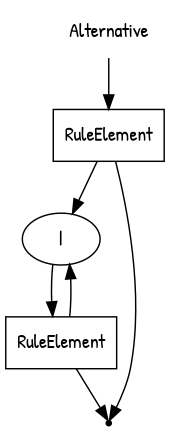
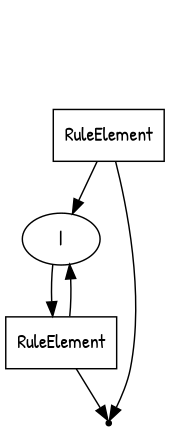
(109, 32) -> none
